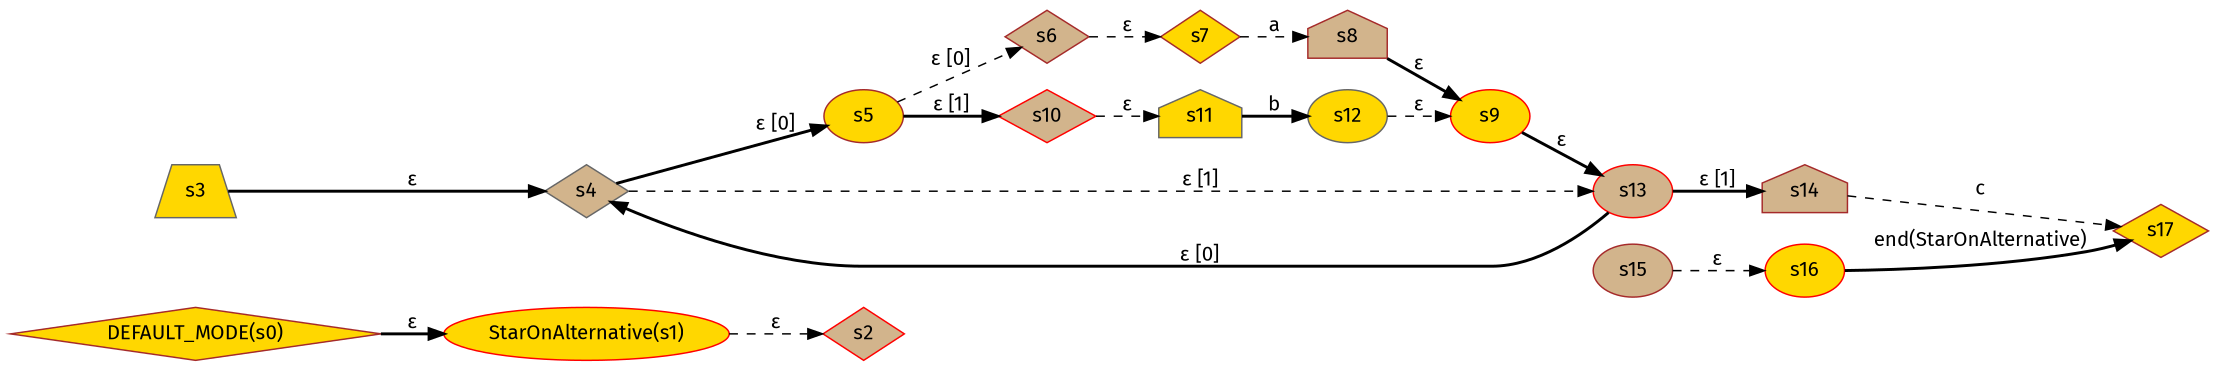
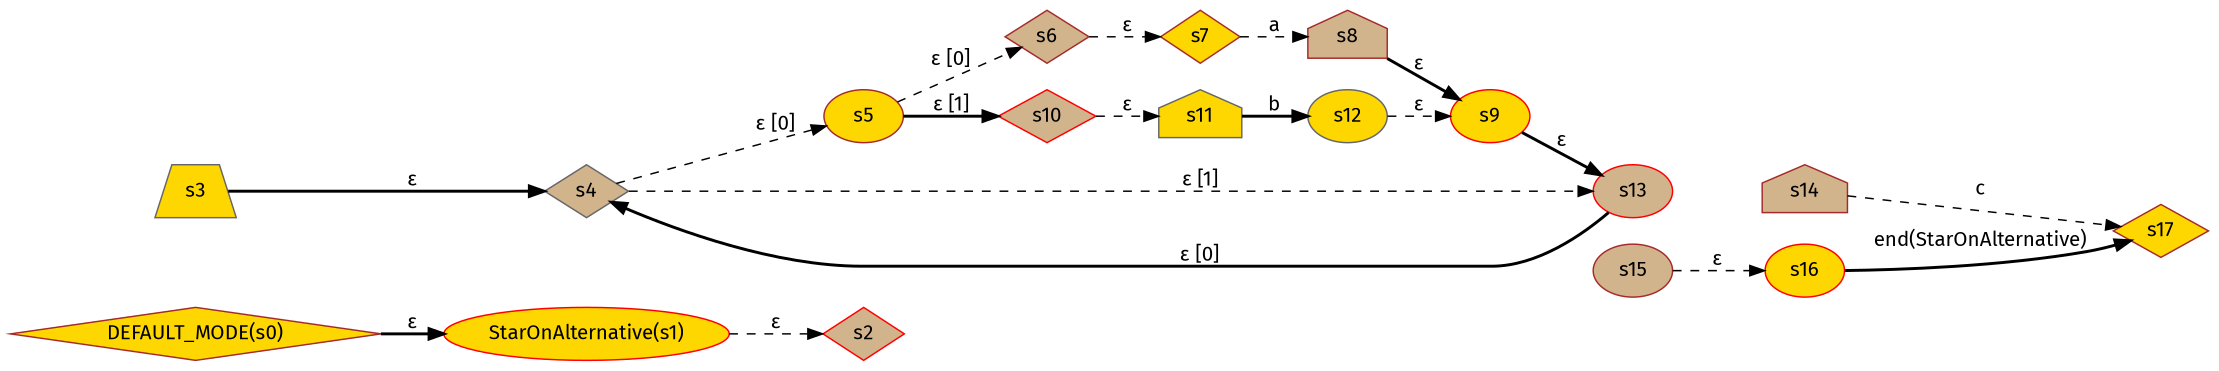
(714, 157) -> (714, 157)
(1710, 191) -> none
